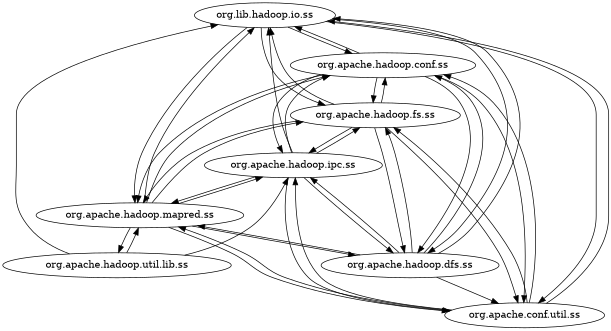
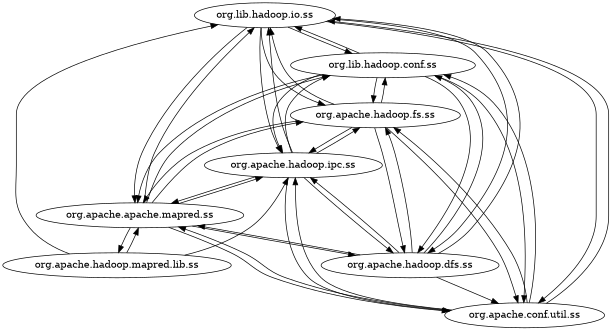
(383, 65) -> (383, 65)
none -> (262, 85)
(140, 215) -> (140, 215)
(117, 265) -> (117, 265)
